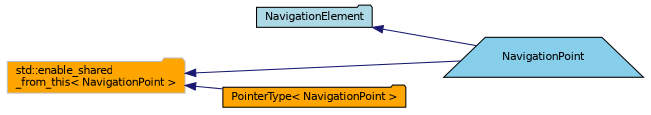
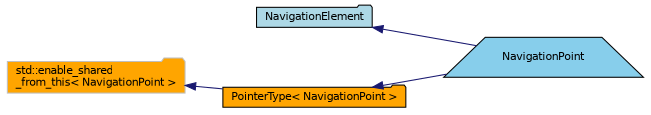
(328, 67) -> (415, 80)
